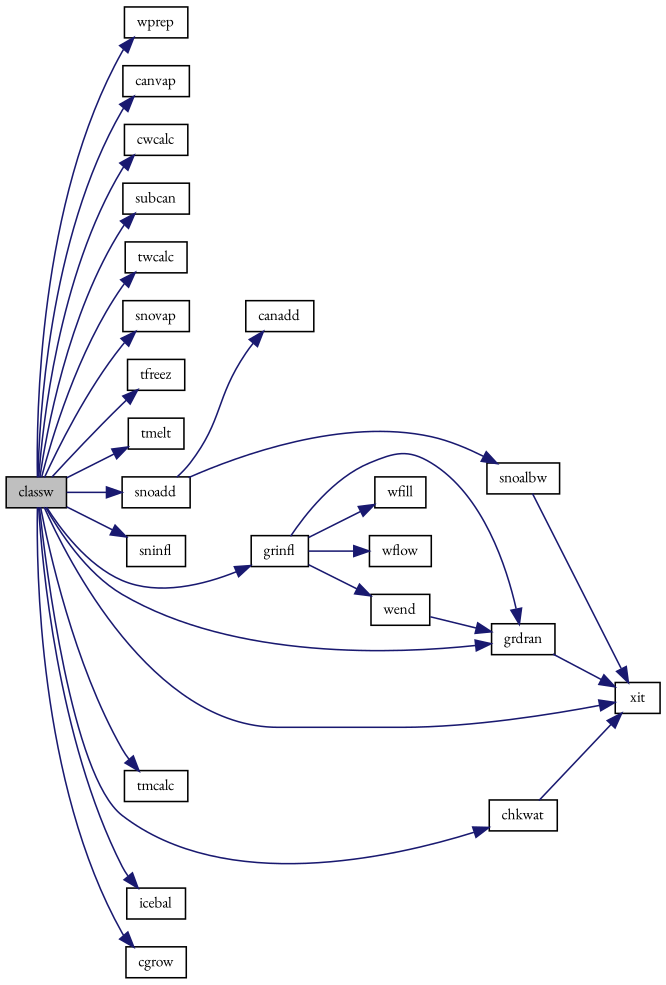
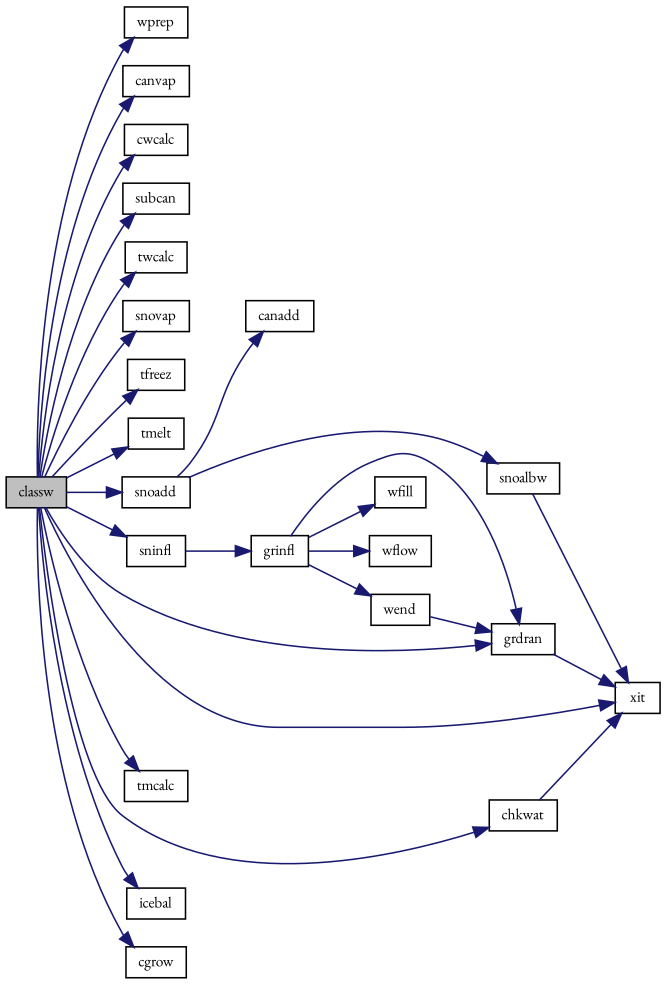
(127, 582) -> (210, 551)
